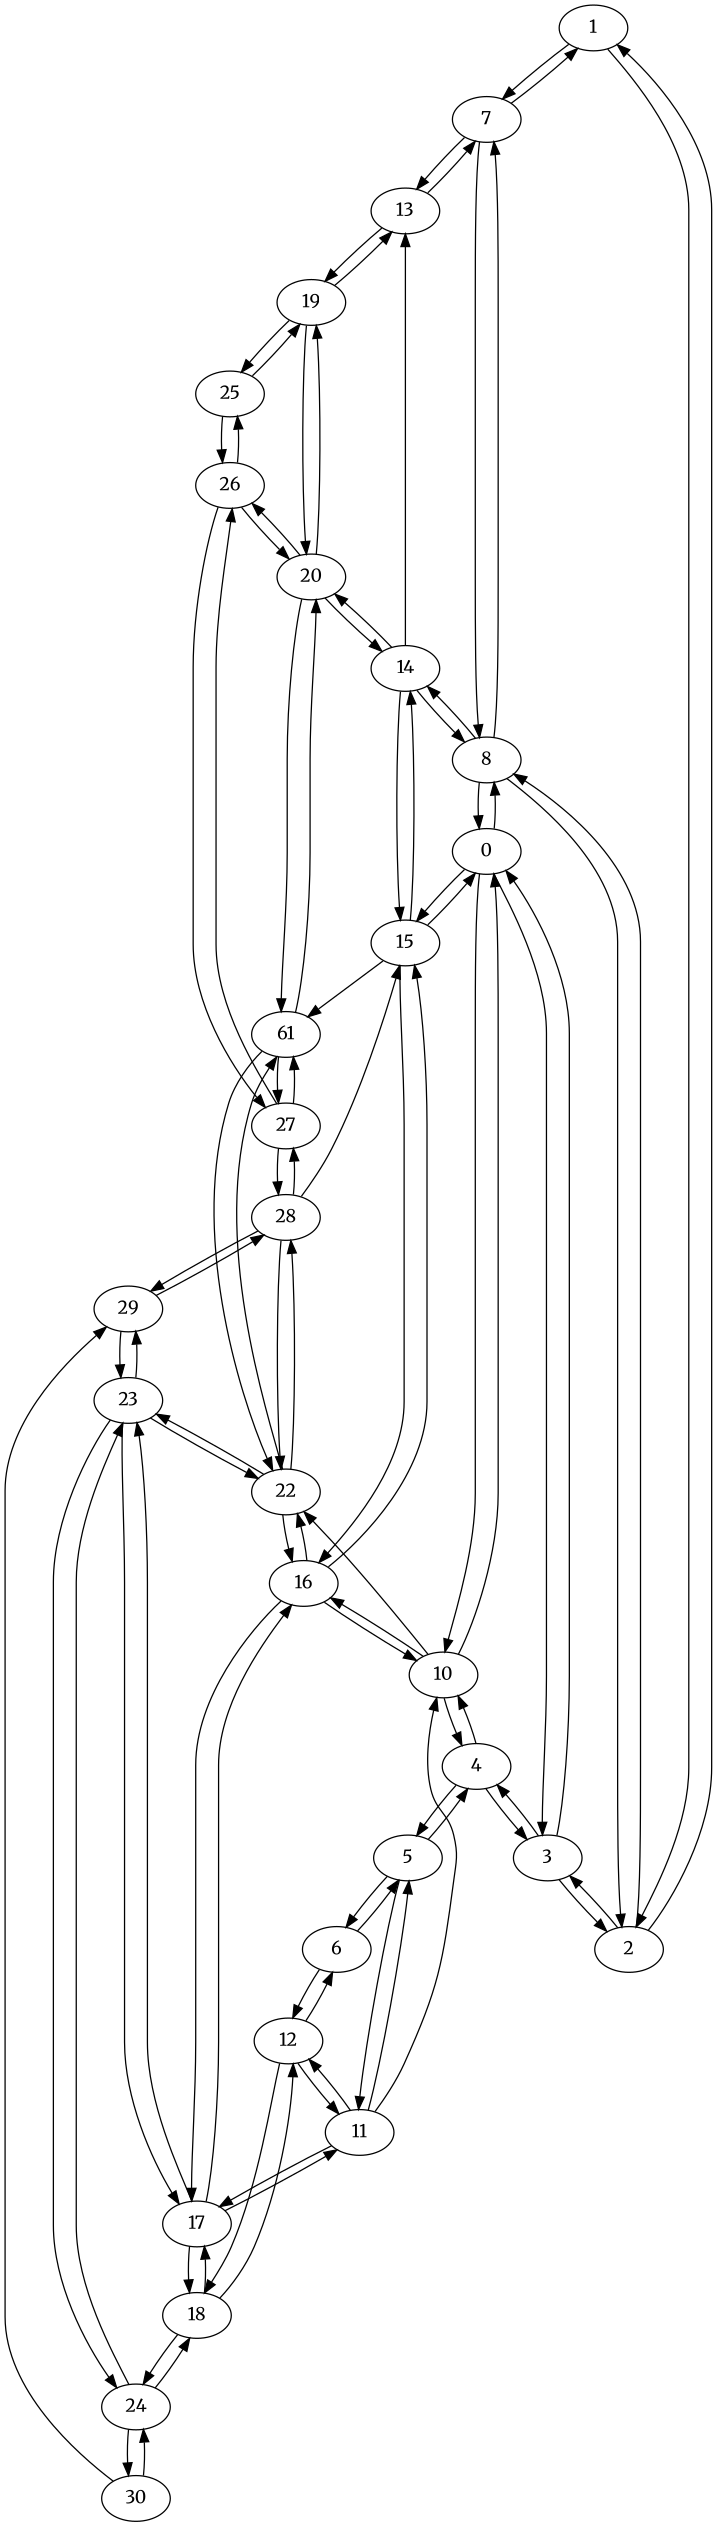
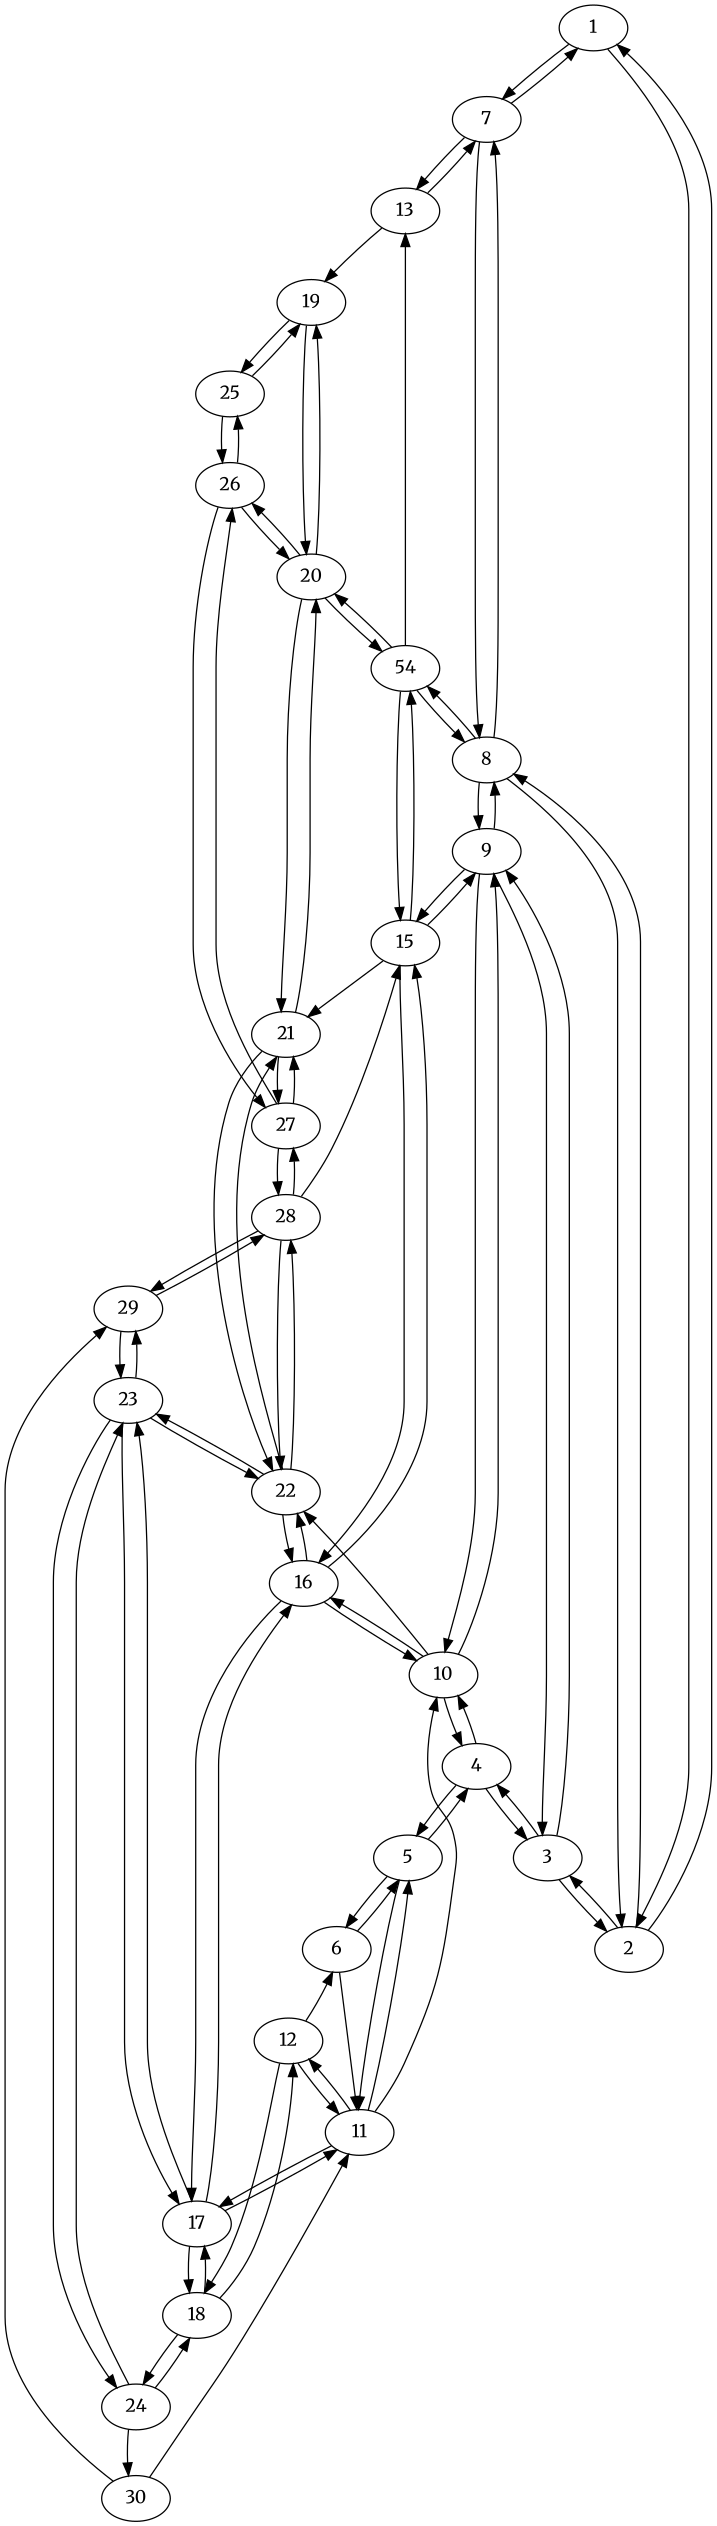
(359, 264) -> none
(405, 668) -> (405, 668)
(487, 851) -> (487, 851)
(286, 1034) -> (286, 1034)
(308, 1988) -> (347, 2034)
(144, 2459) -> (251, 2325)
